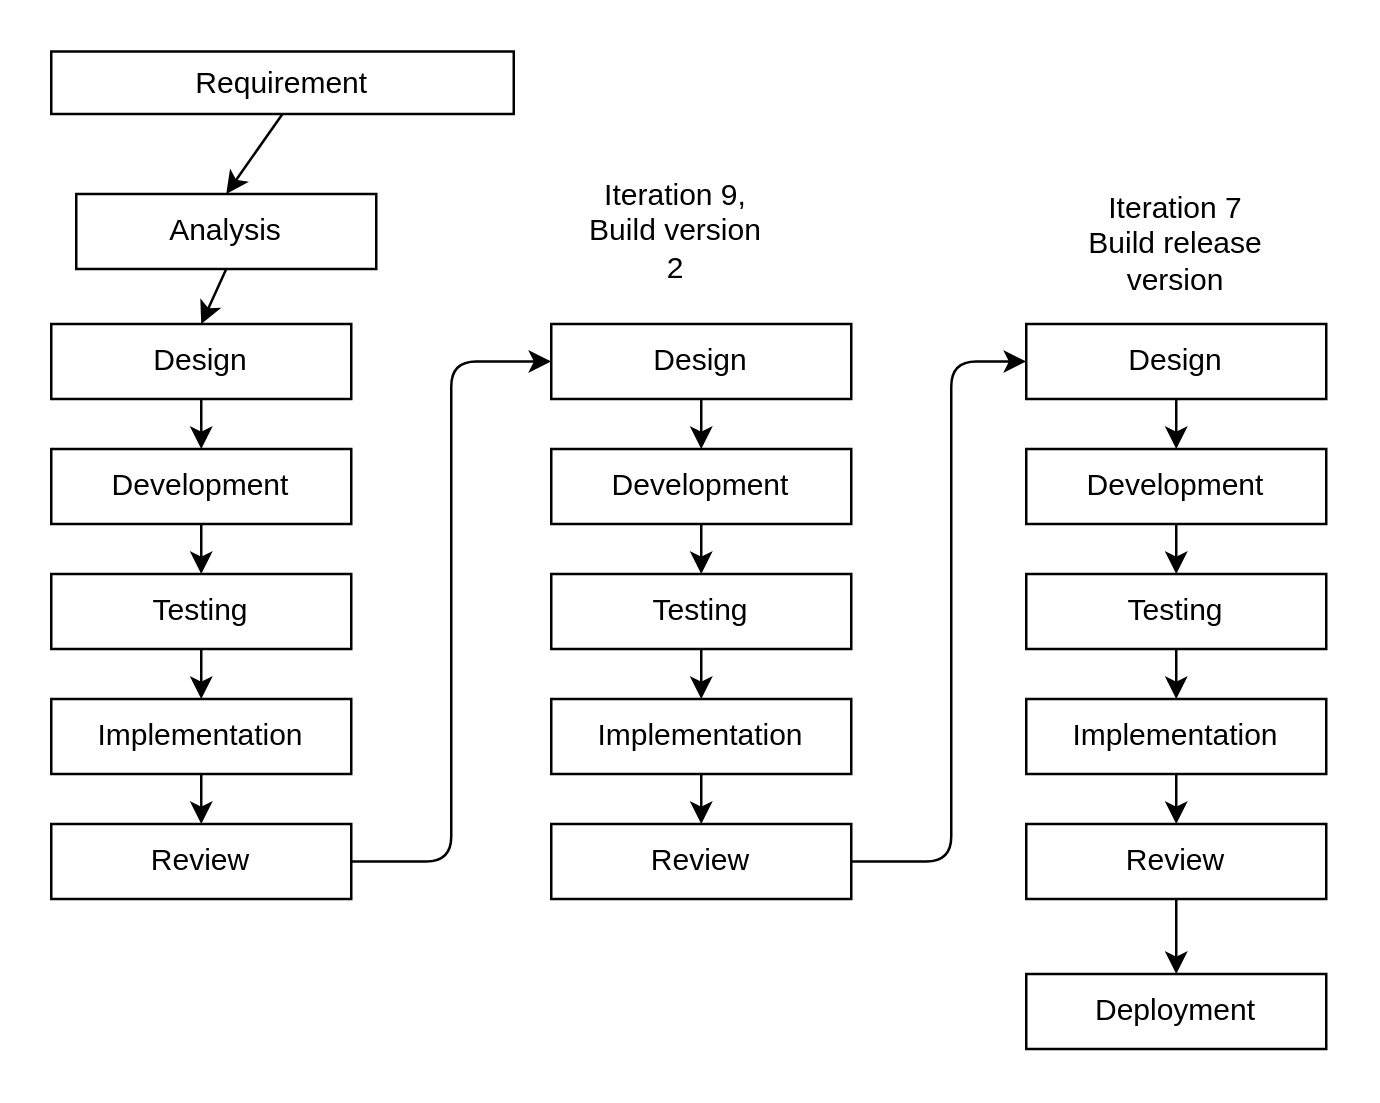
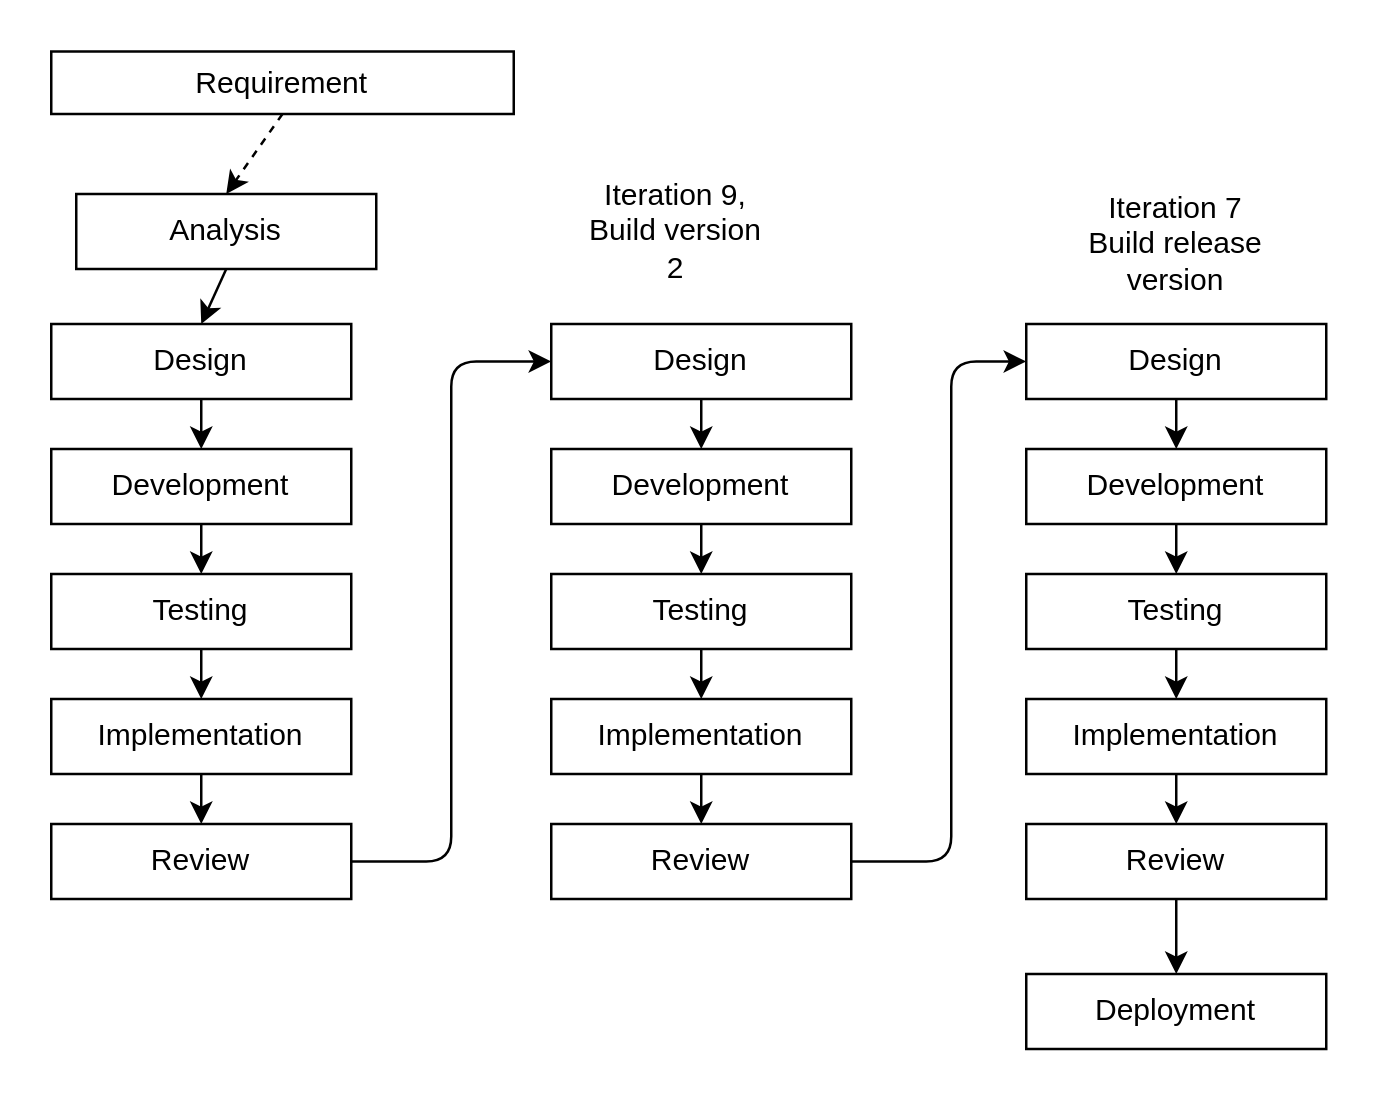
(259, 148) -> (259, 148)
